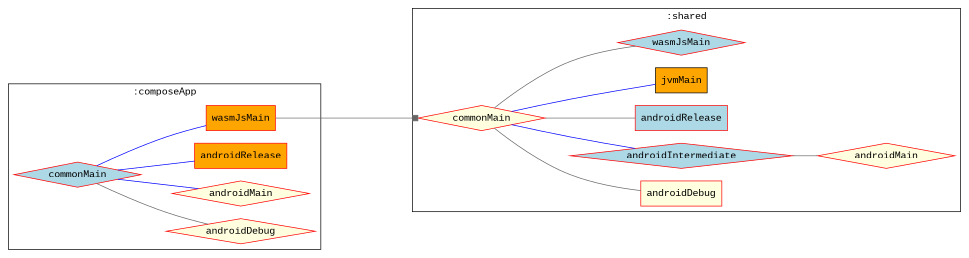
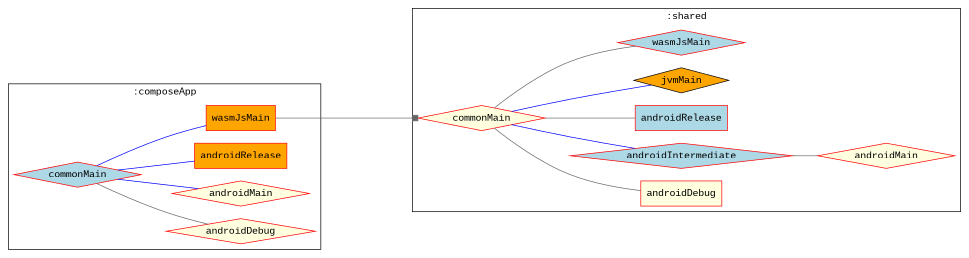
(681, 80) -> (681, 80)
